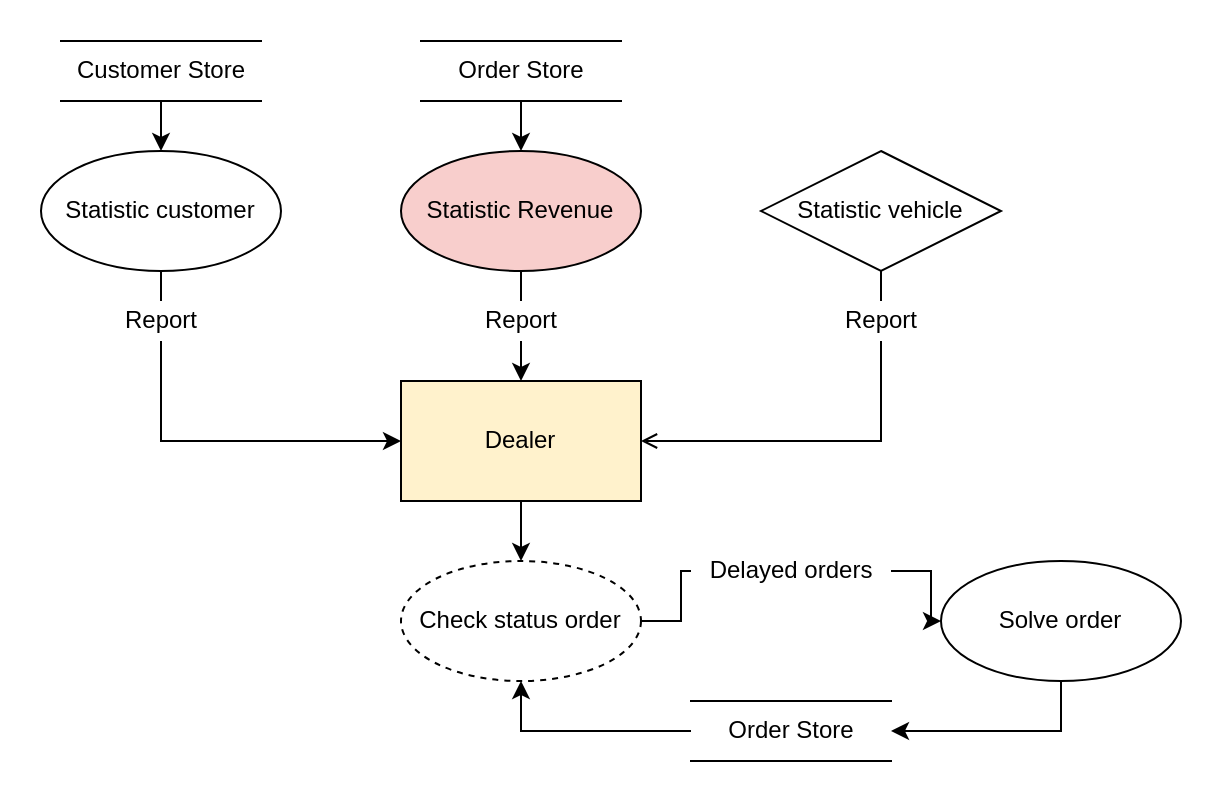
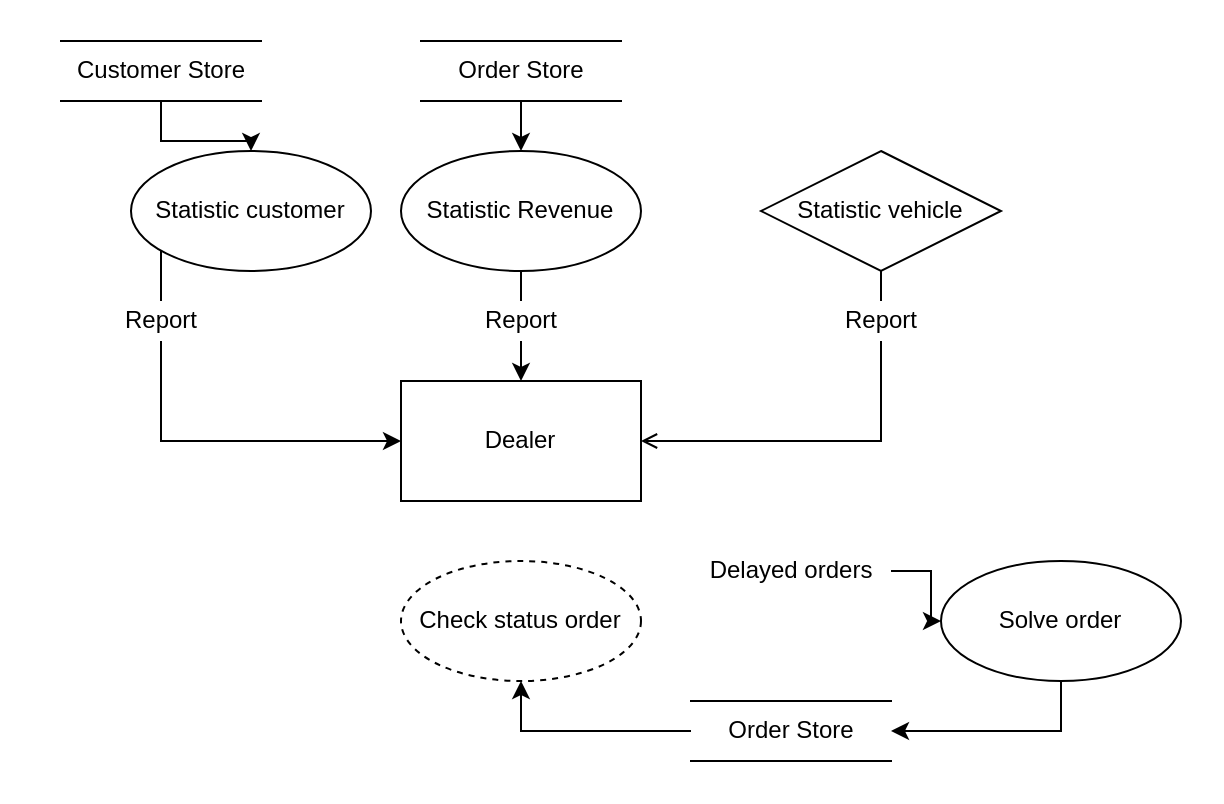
(161, 211) -> (251, 211)
(521, 211) -> (521, 211)
(521, 441) -> (521, 441)
(521, 538) -> none
(681, 611) -> none
